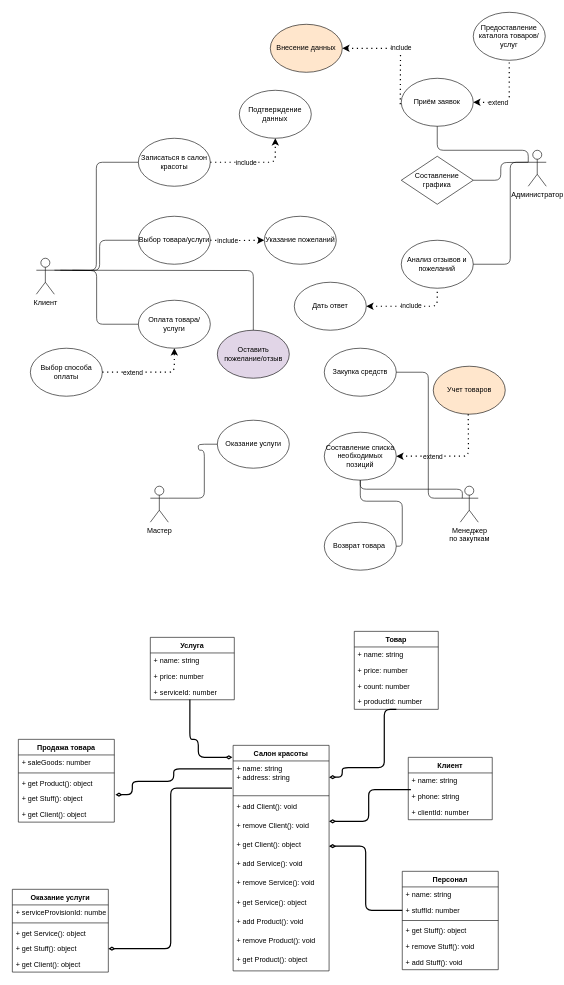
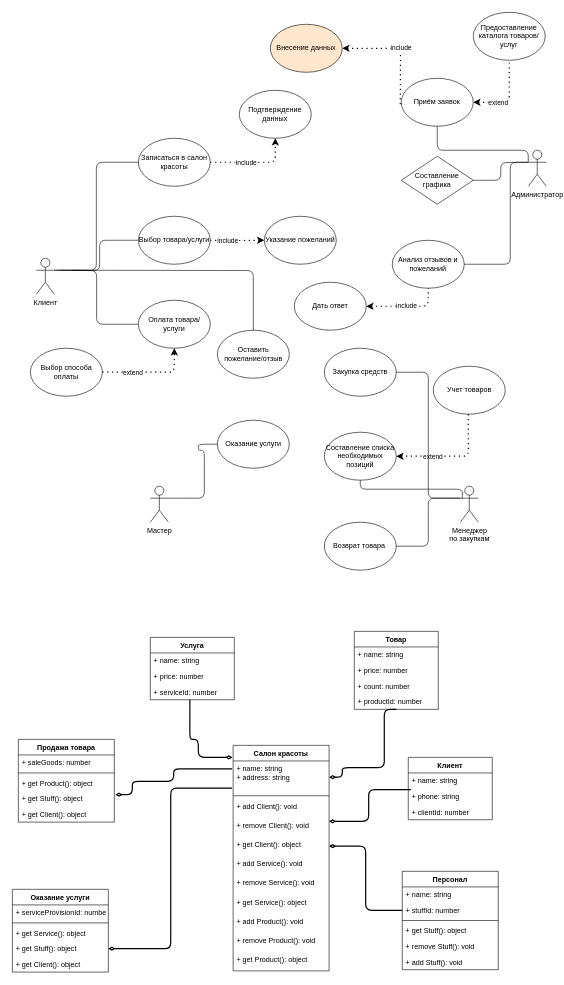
(437, 264) -> (428, 264)
(253, 354) -> (253, 354)
(469, 390) -> (469, 390)
(400, 502) -> (428, 536)
